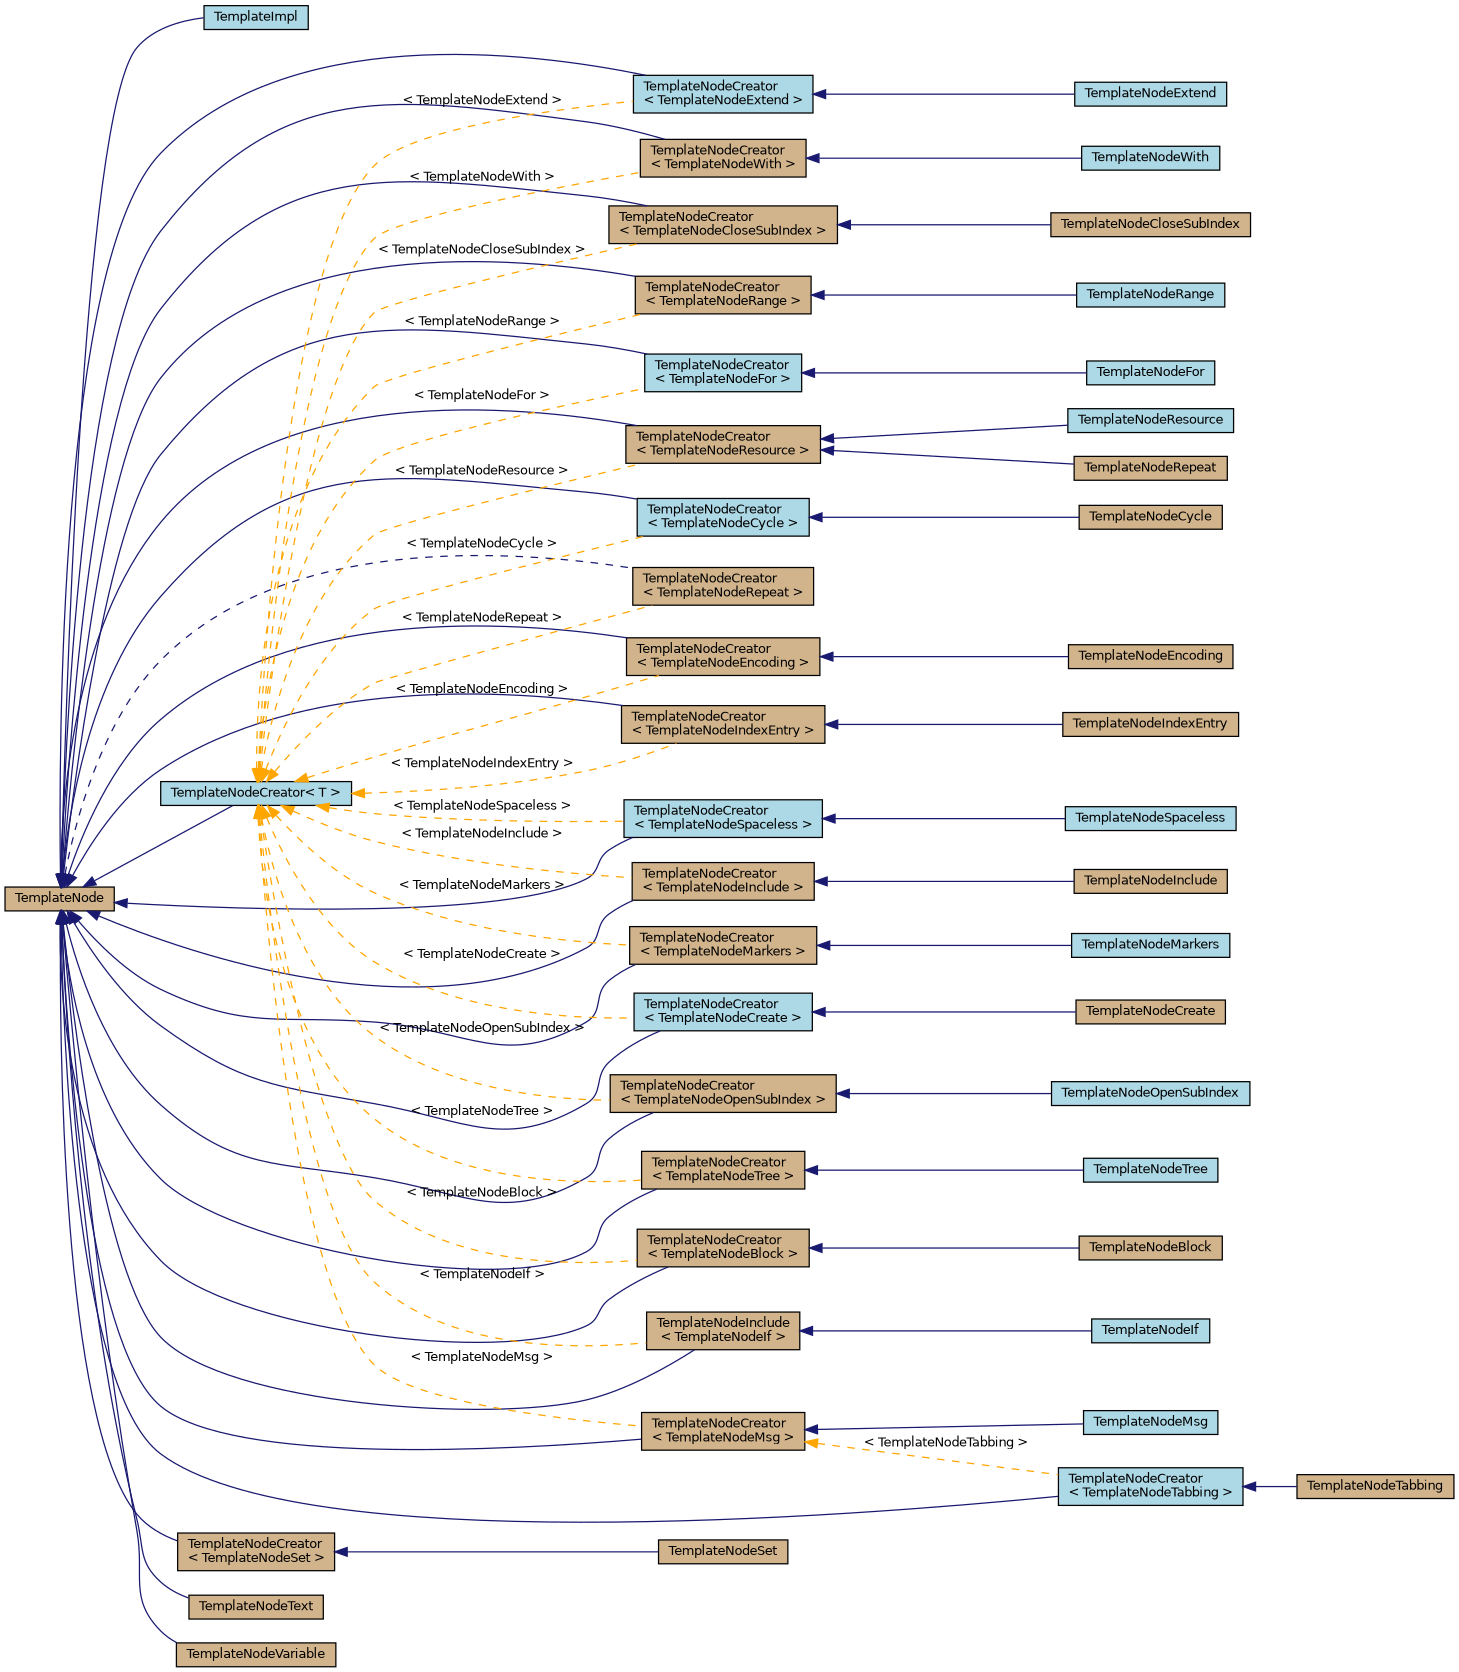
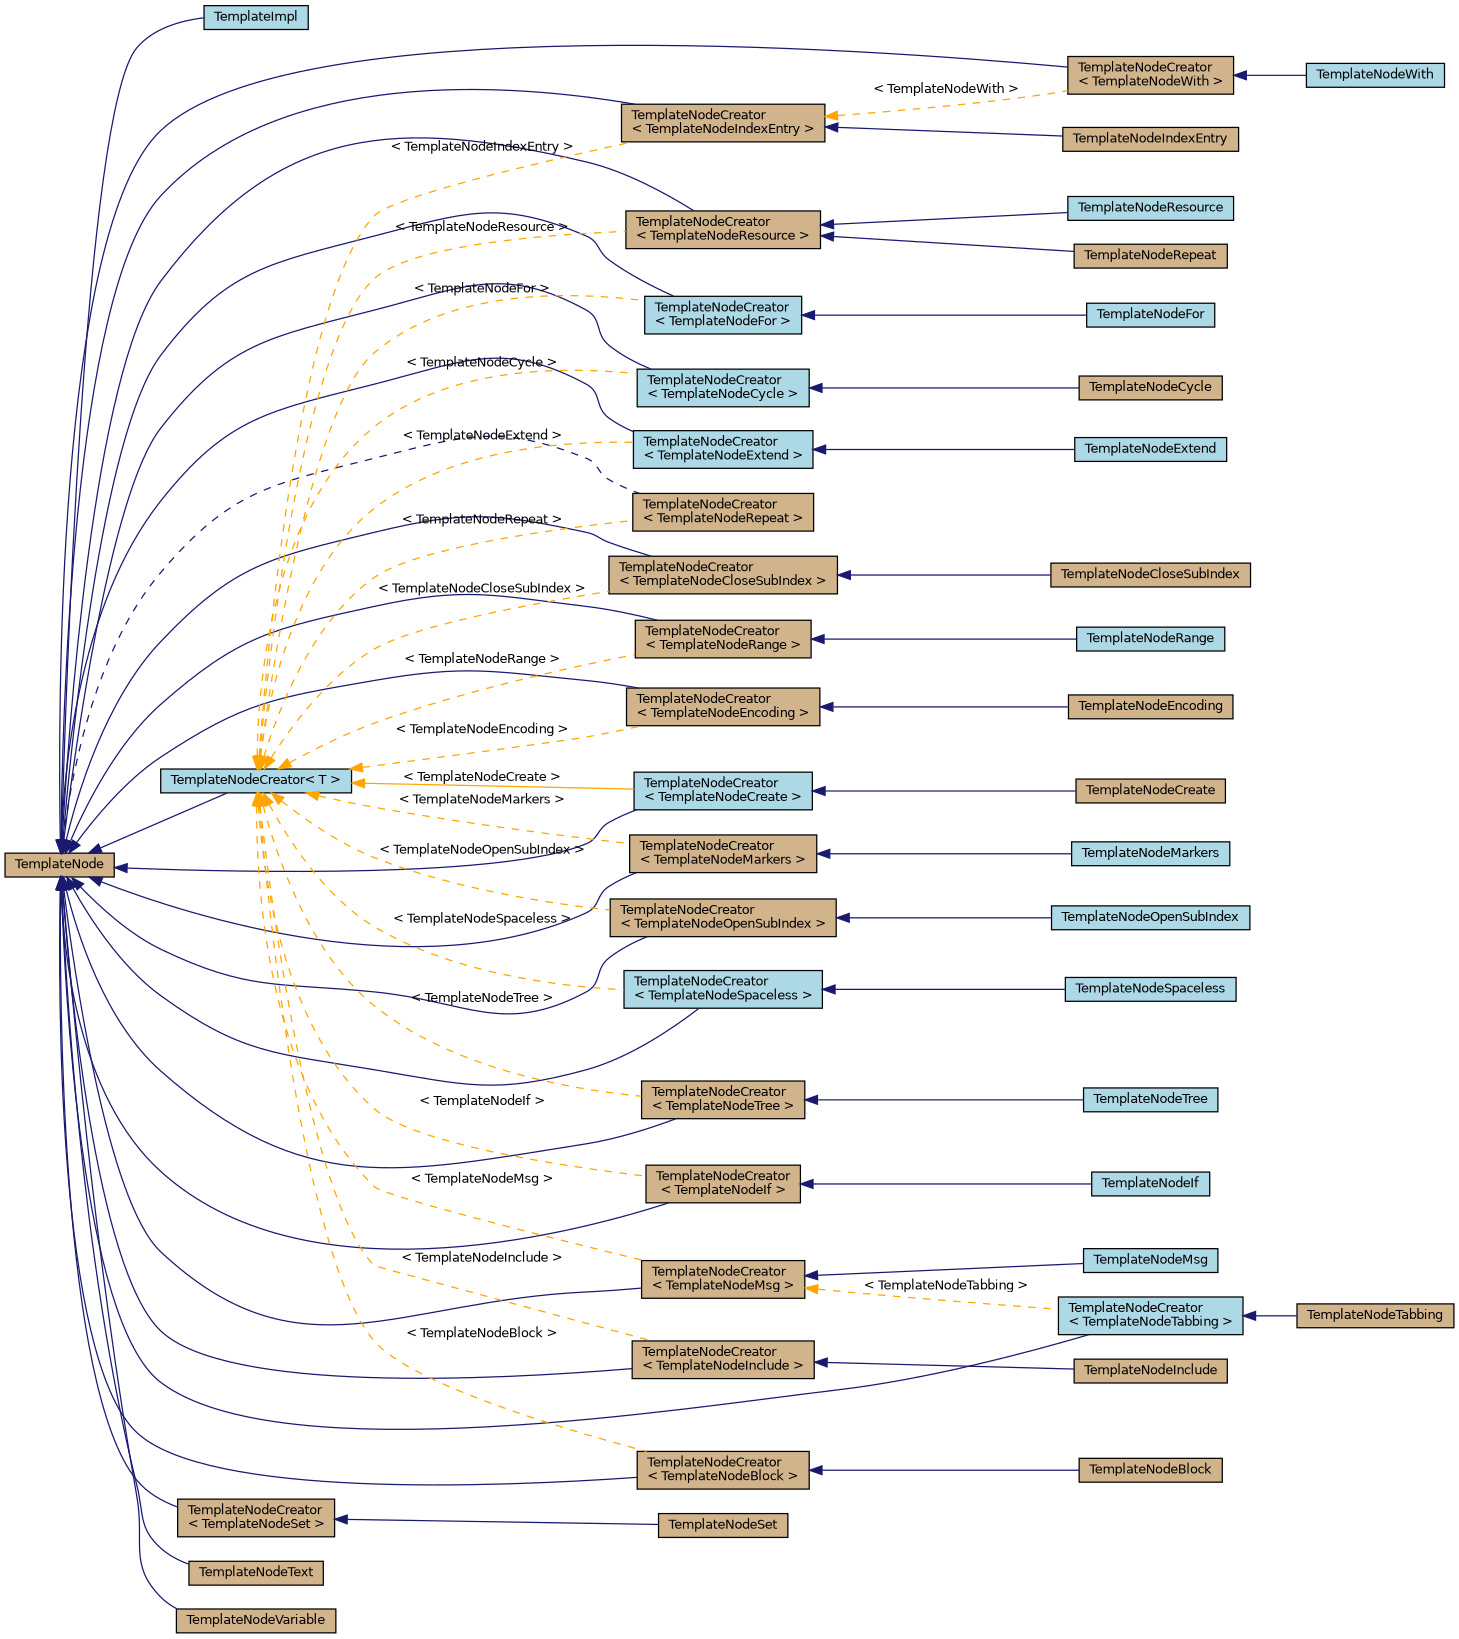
(320, 362) -> (953, 105)
(402, 977) -> (499, 786)
(723, 1331) -> (723, 1184)
